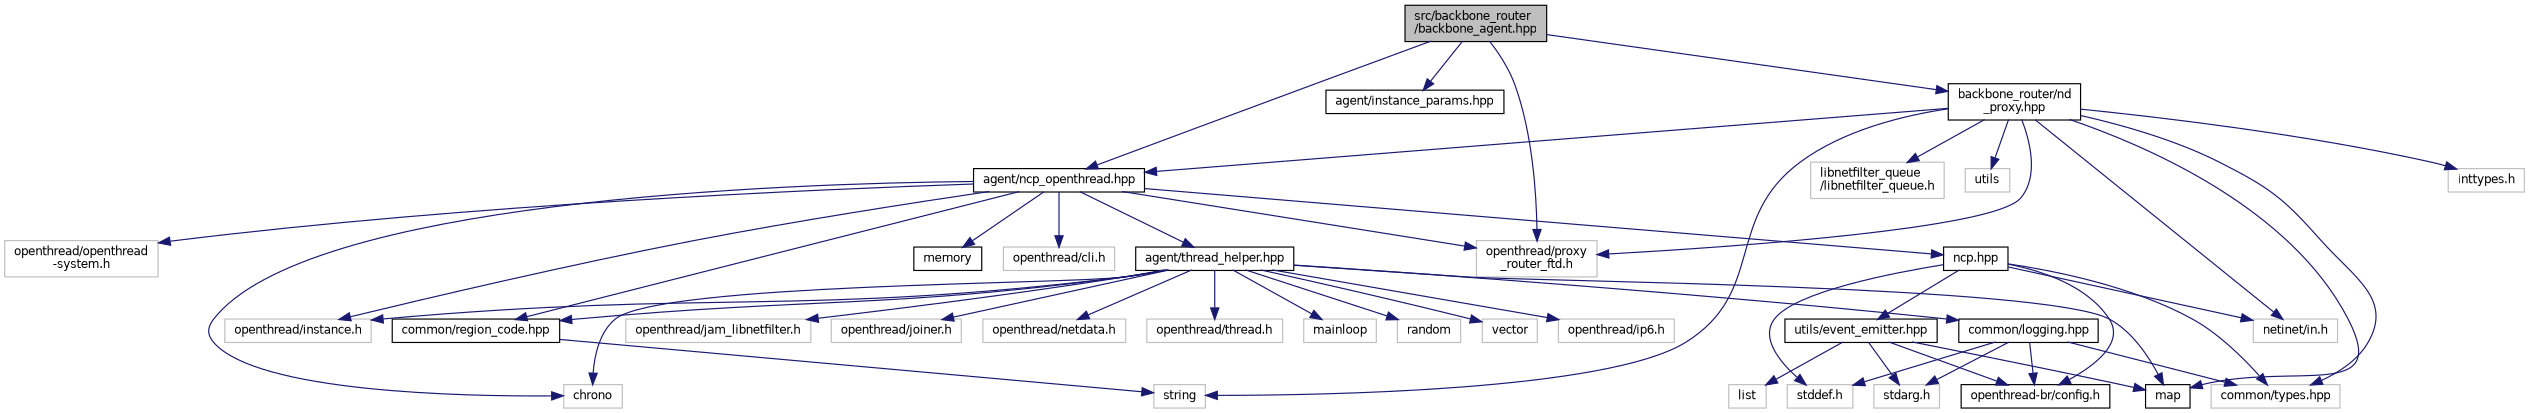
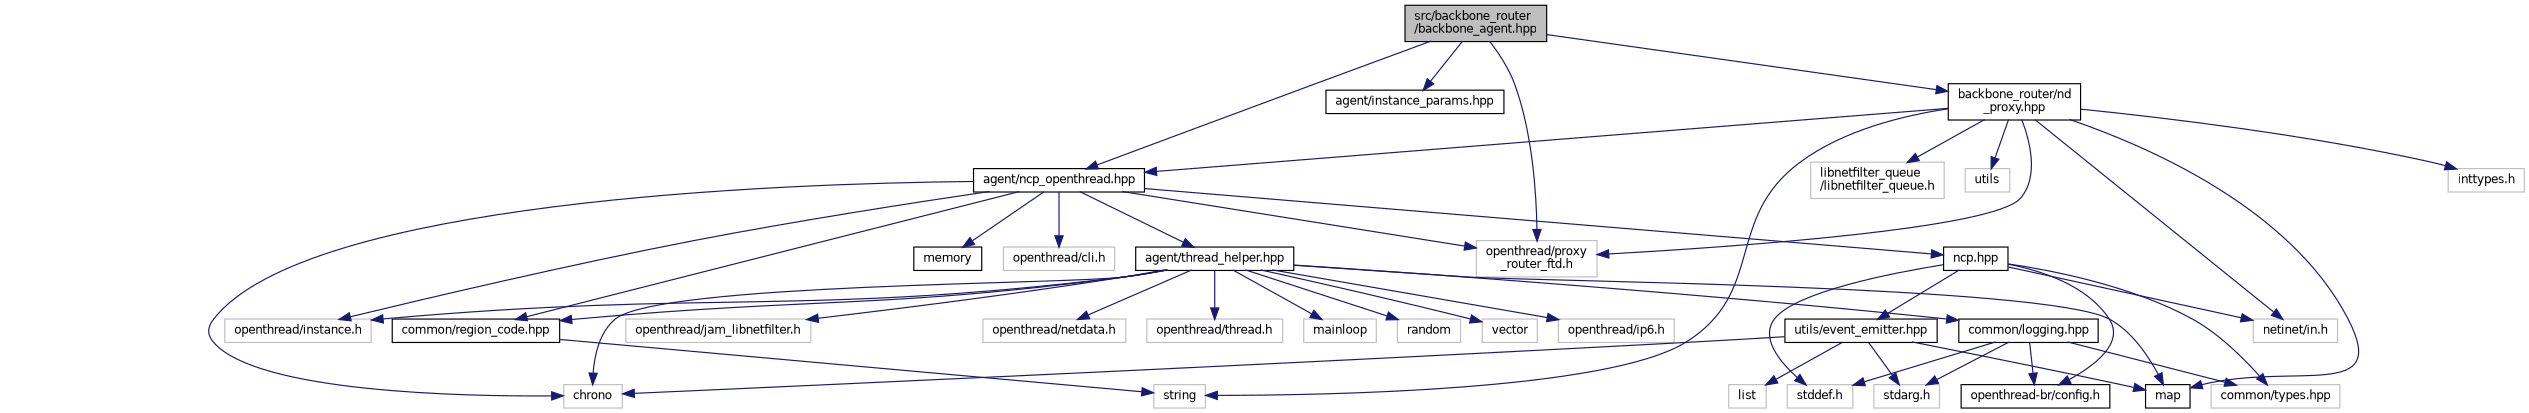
(2289, 207) -> none
(81, 259) -> none
(896, 331) -> none
(1924, 355) -> (1210, 367)
